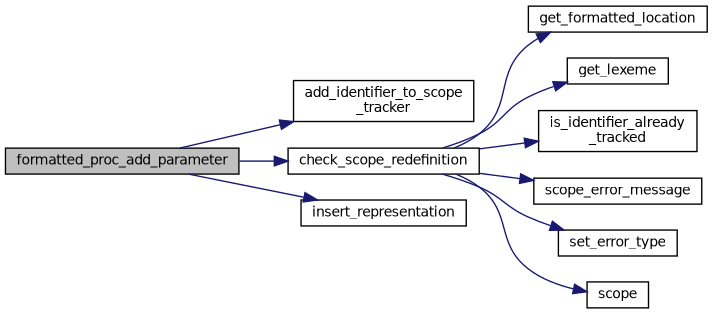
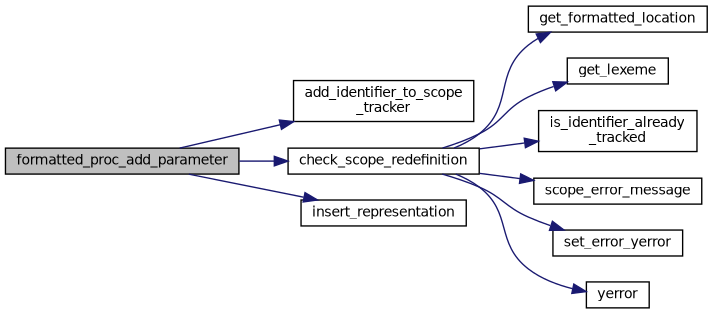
(618, 243) -> (618, 243)
(618, 295) -> (618, 295)
